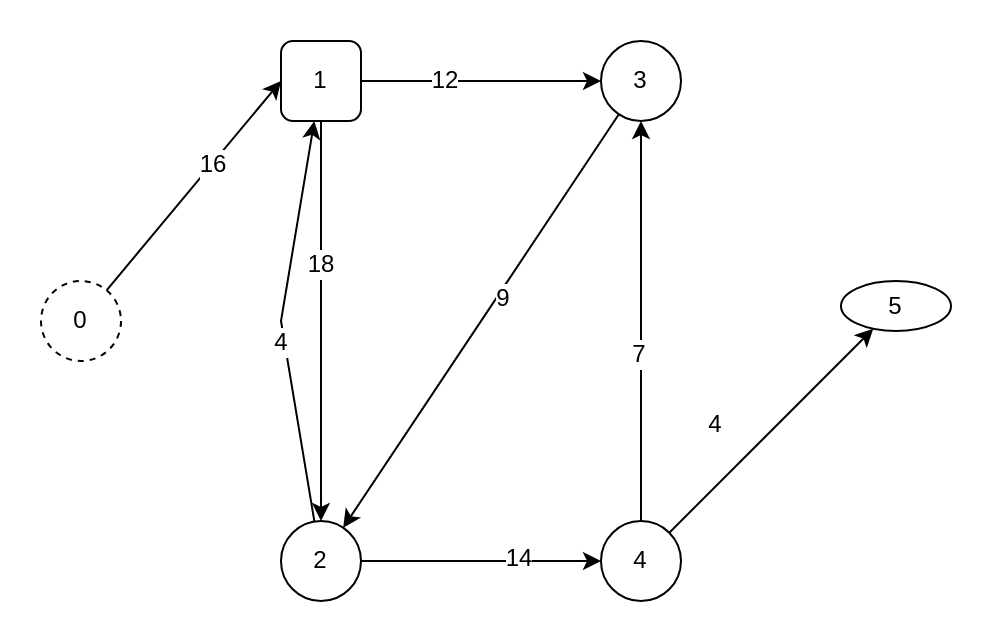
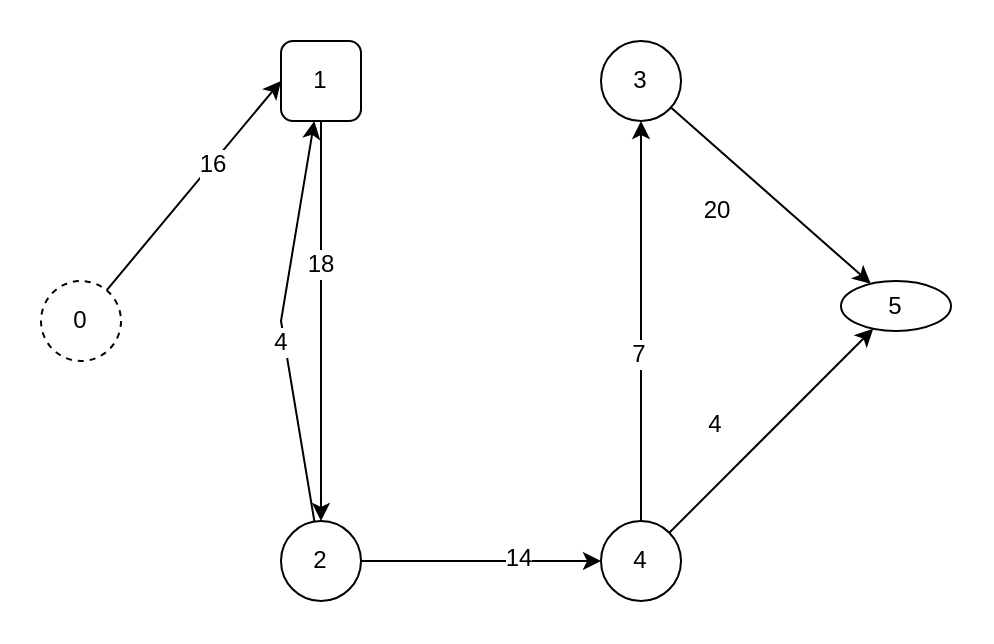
(476, 81) -> none
none -> (766, 191)
(485, 316) -> none
